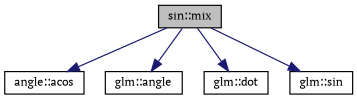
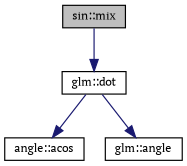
(170, 45) -> (115, 111)
(123, 47) -> (73, 111)
(321, 83) -> none
